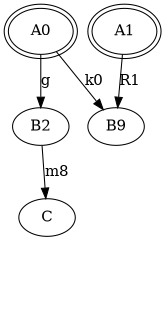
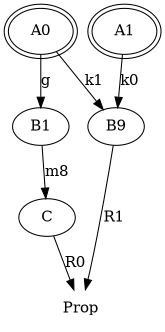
(94, 81) -> (94, 81)
(130, 81) -> (130, 81)
(41, 127) -> (41, 127)
none -> (81, 309)
